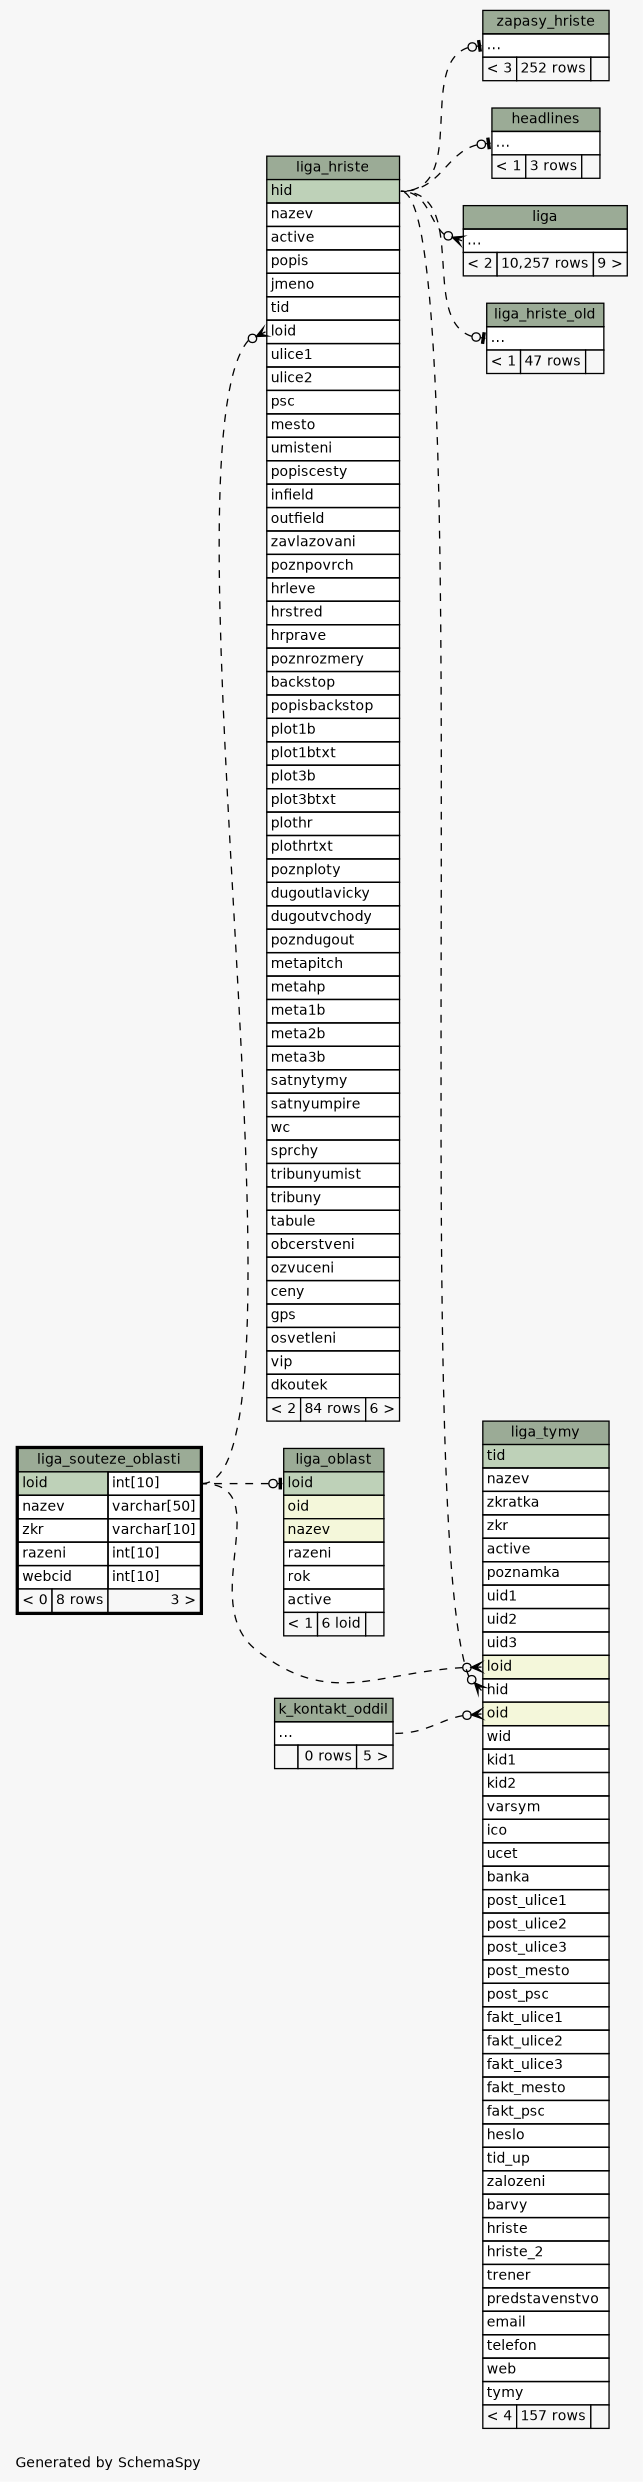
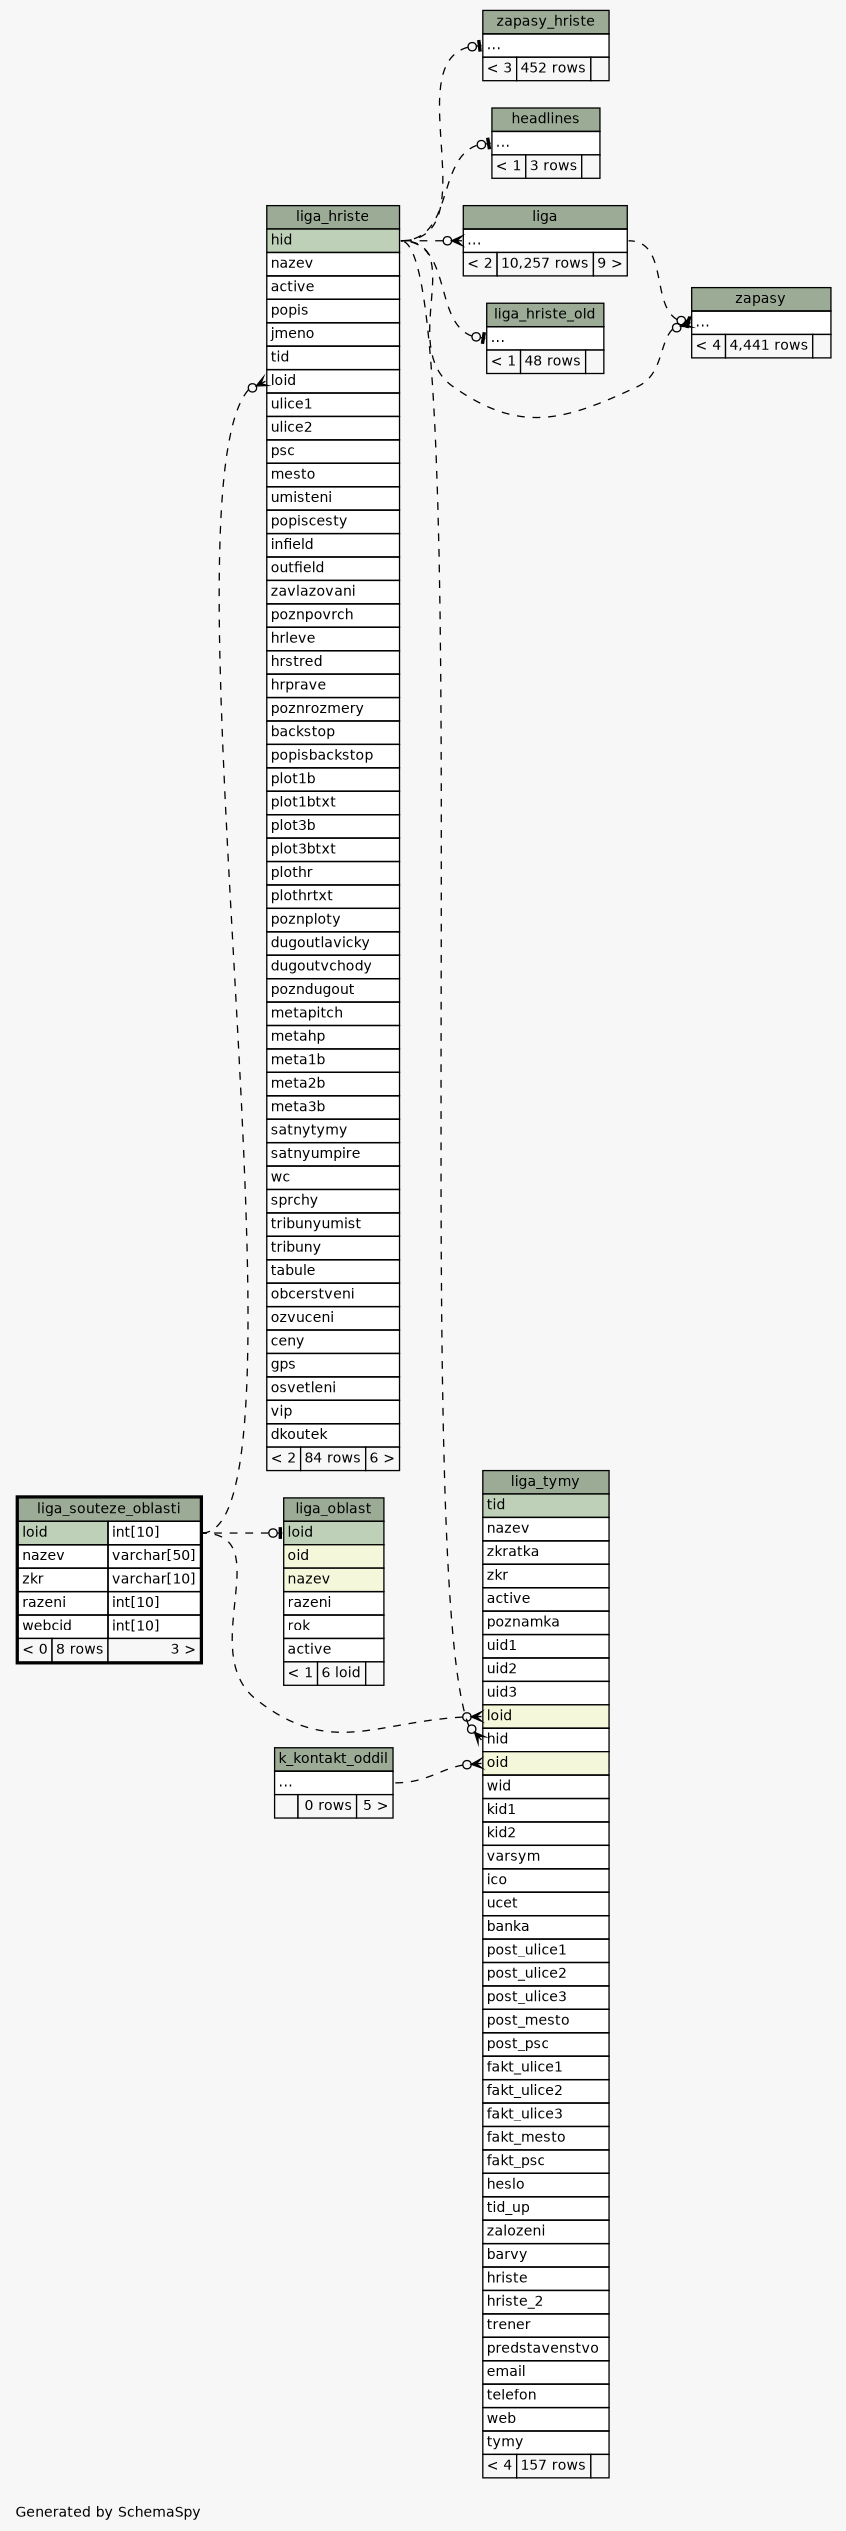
(554, 68) -> (554, 68)
none -> (761, 323)
(553, 361) -> (553, 361)
